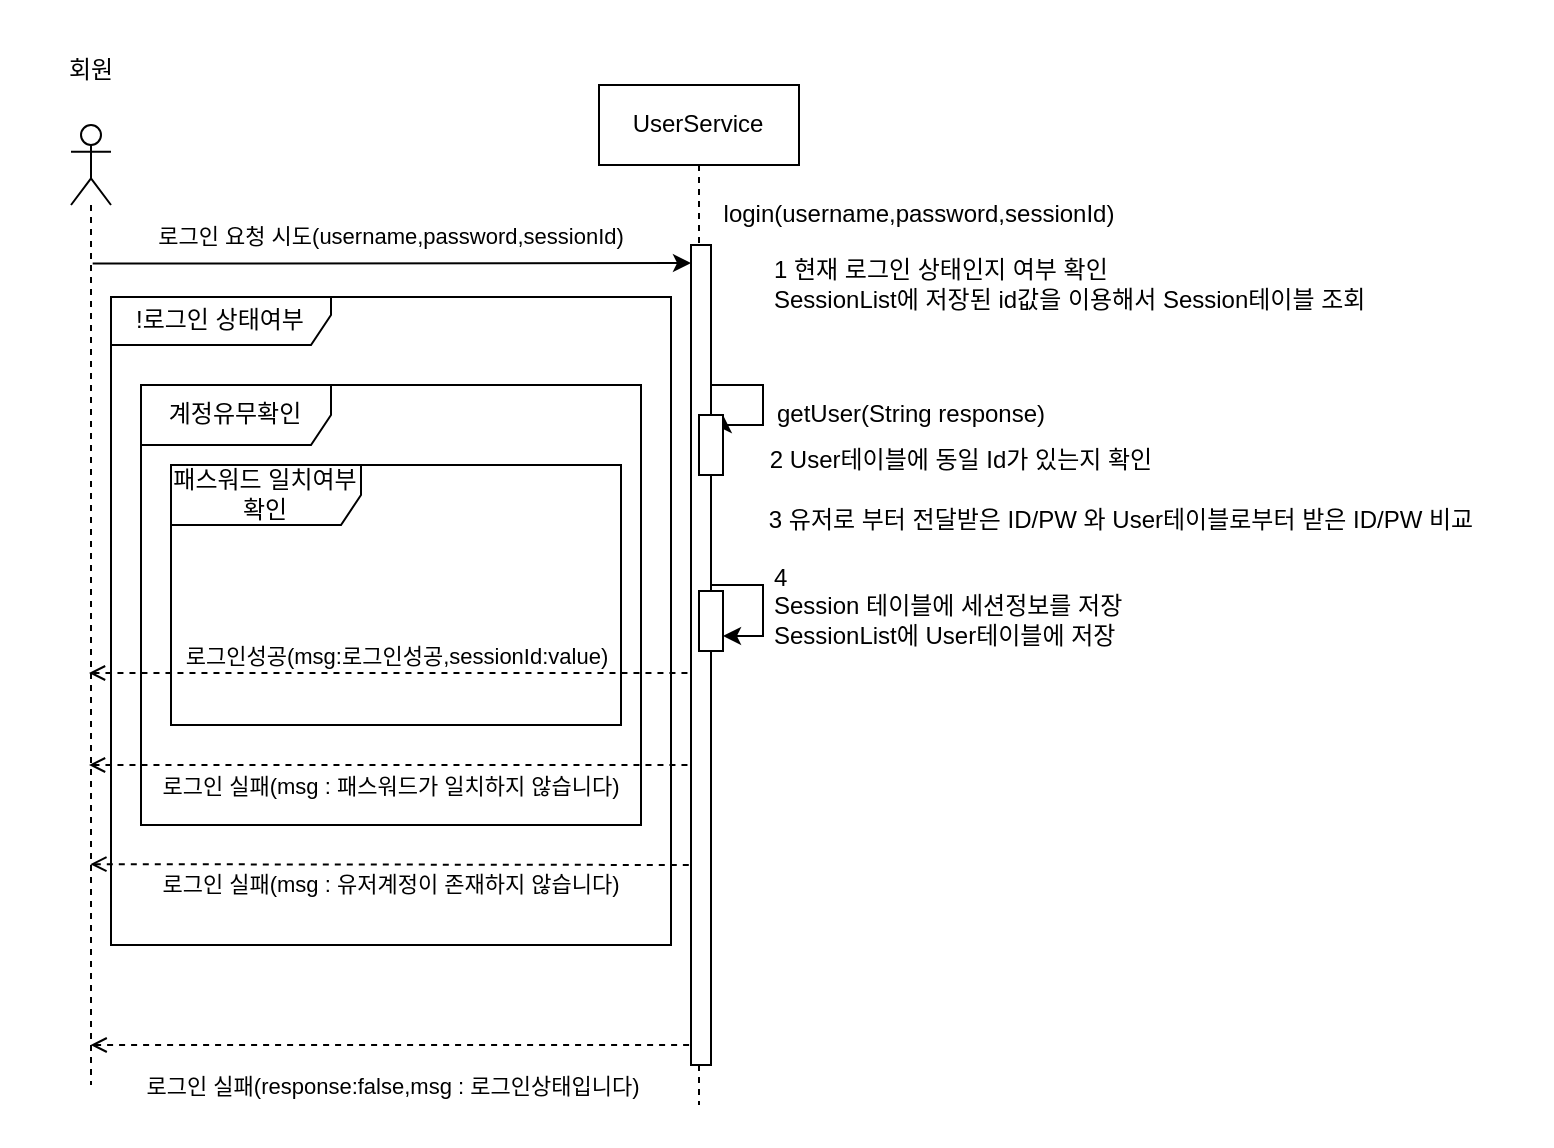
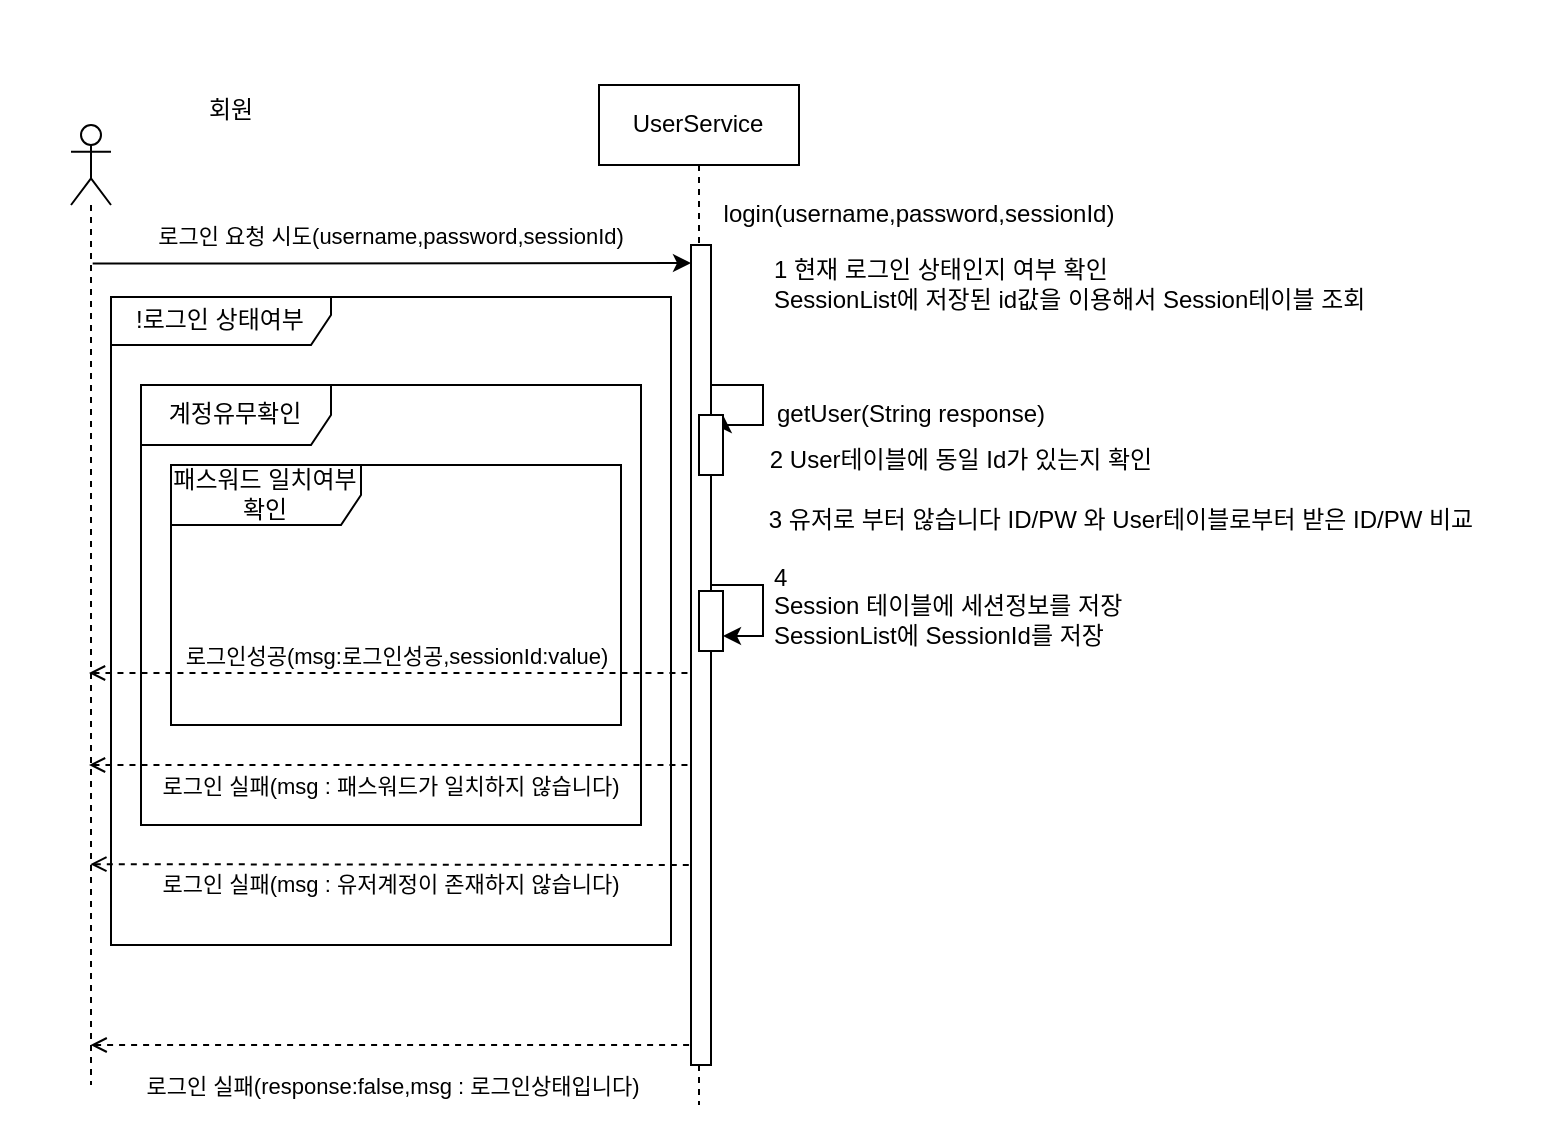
(91, 71) -> (231, 111)
(1122, 521) -> (1122, 521)
(962, 621) -> (962, 621)
